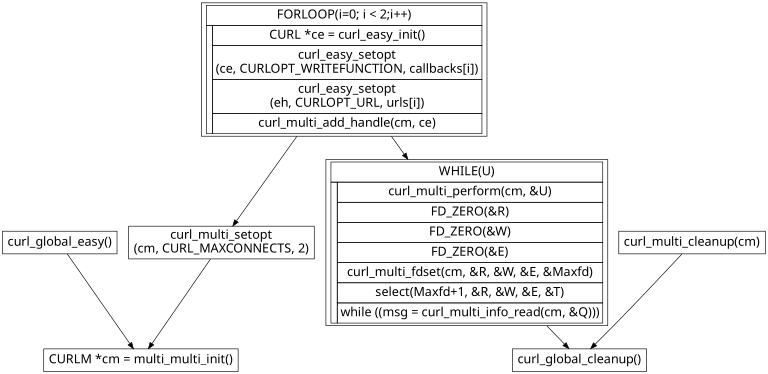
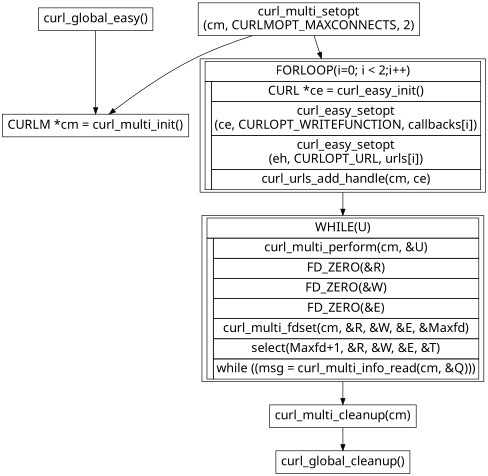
(347, 123) -> (346, 179)
(267, 179) -> (317, 44)
(221, 249) -> (309, 25)
(556, 335) -> (343, 390)
(141, 360) -> (96, 126)
